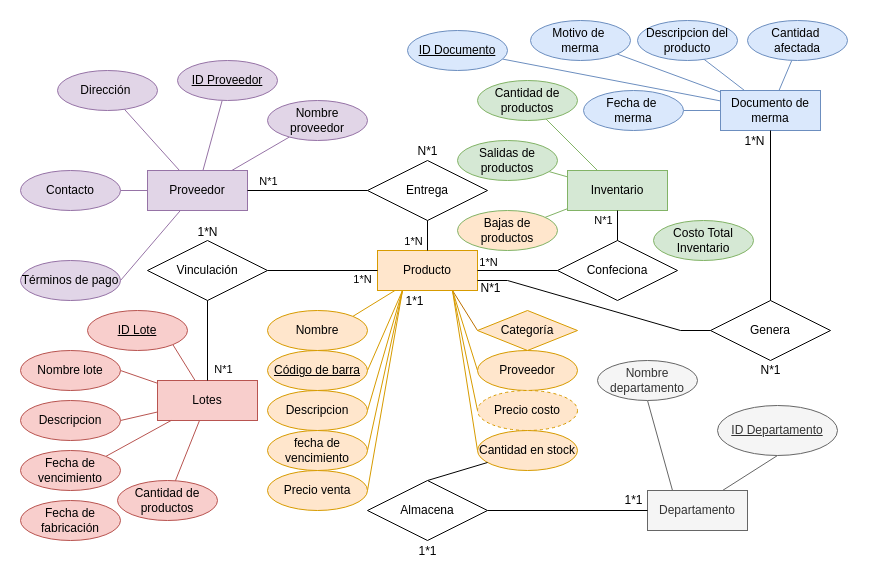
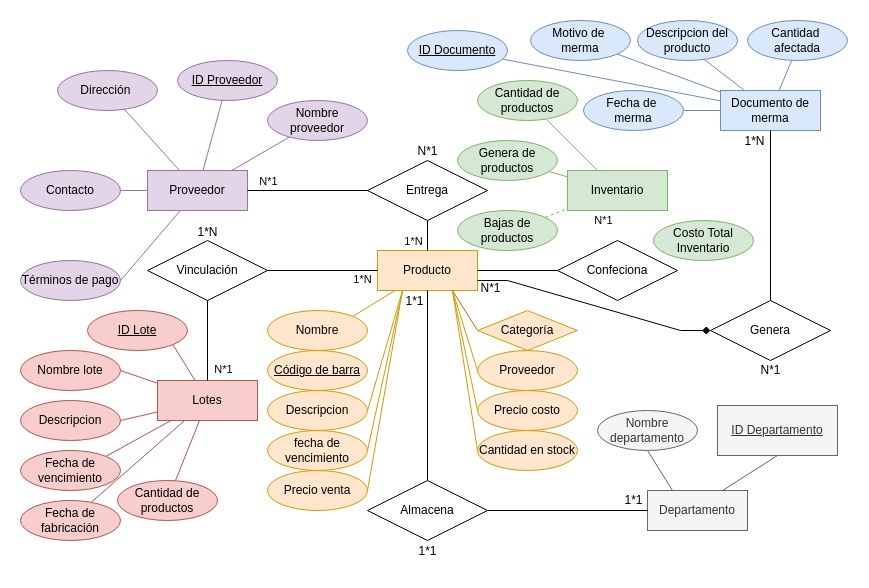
(508, 161) -> (508, 161)
(557, 213) -> (557, 213)
(618, 226) -> none
(508, 231) -> (508, 231)
(706, 331) -> (702, 331)
(382, 336) -> none
(648, 381) -> (648, 431)
(528, 411) -> (528, 411)
(778, 431) -> (778, 431)
none -> (138, 461)
(458, 472) -> (428, 386)
